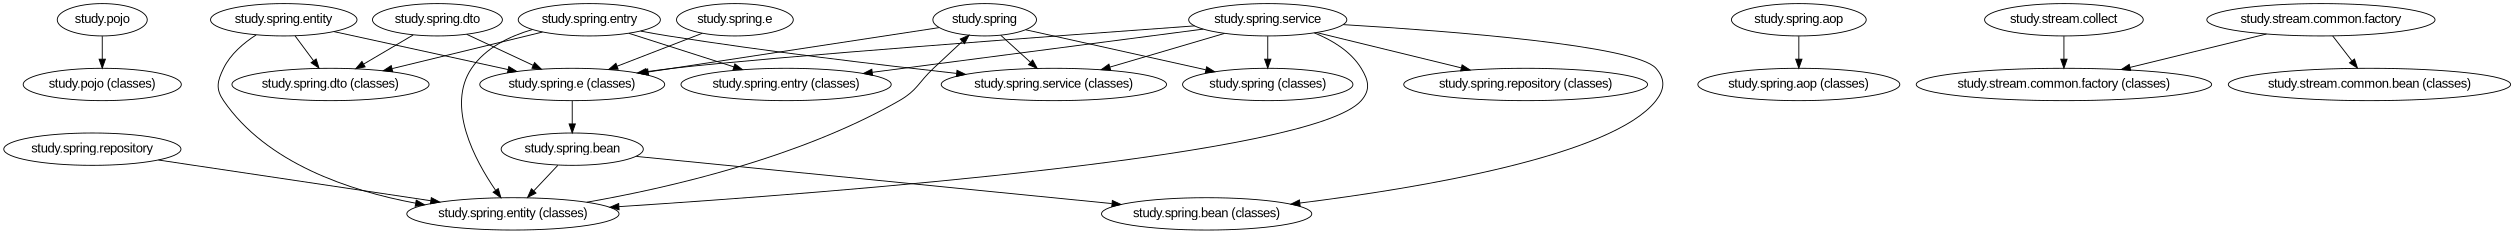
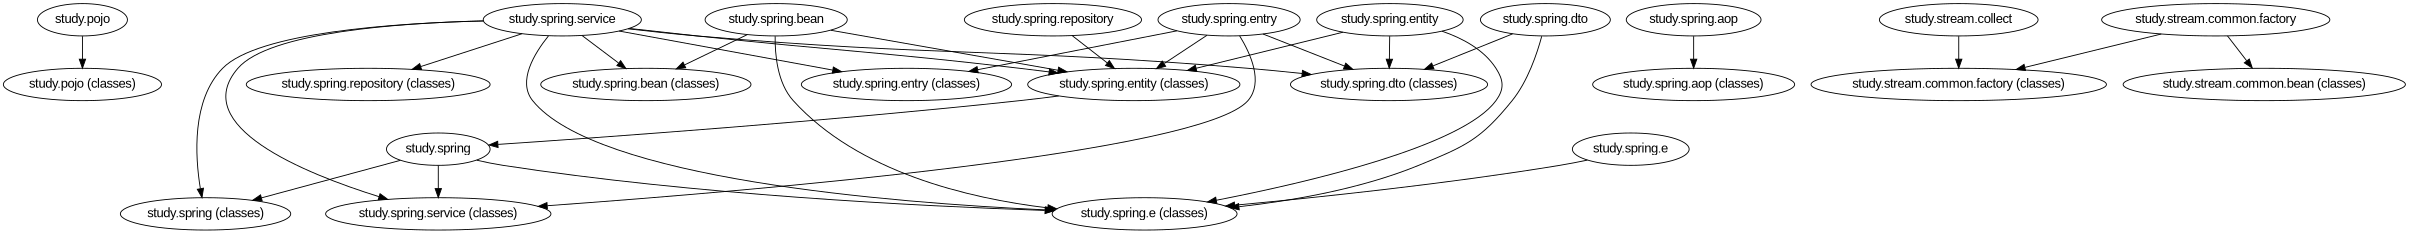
none -> (999, 53)
(572, 112) -> (879, 163)
